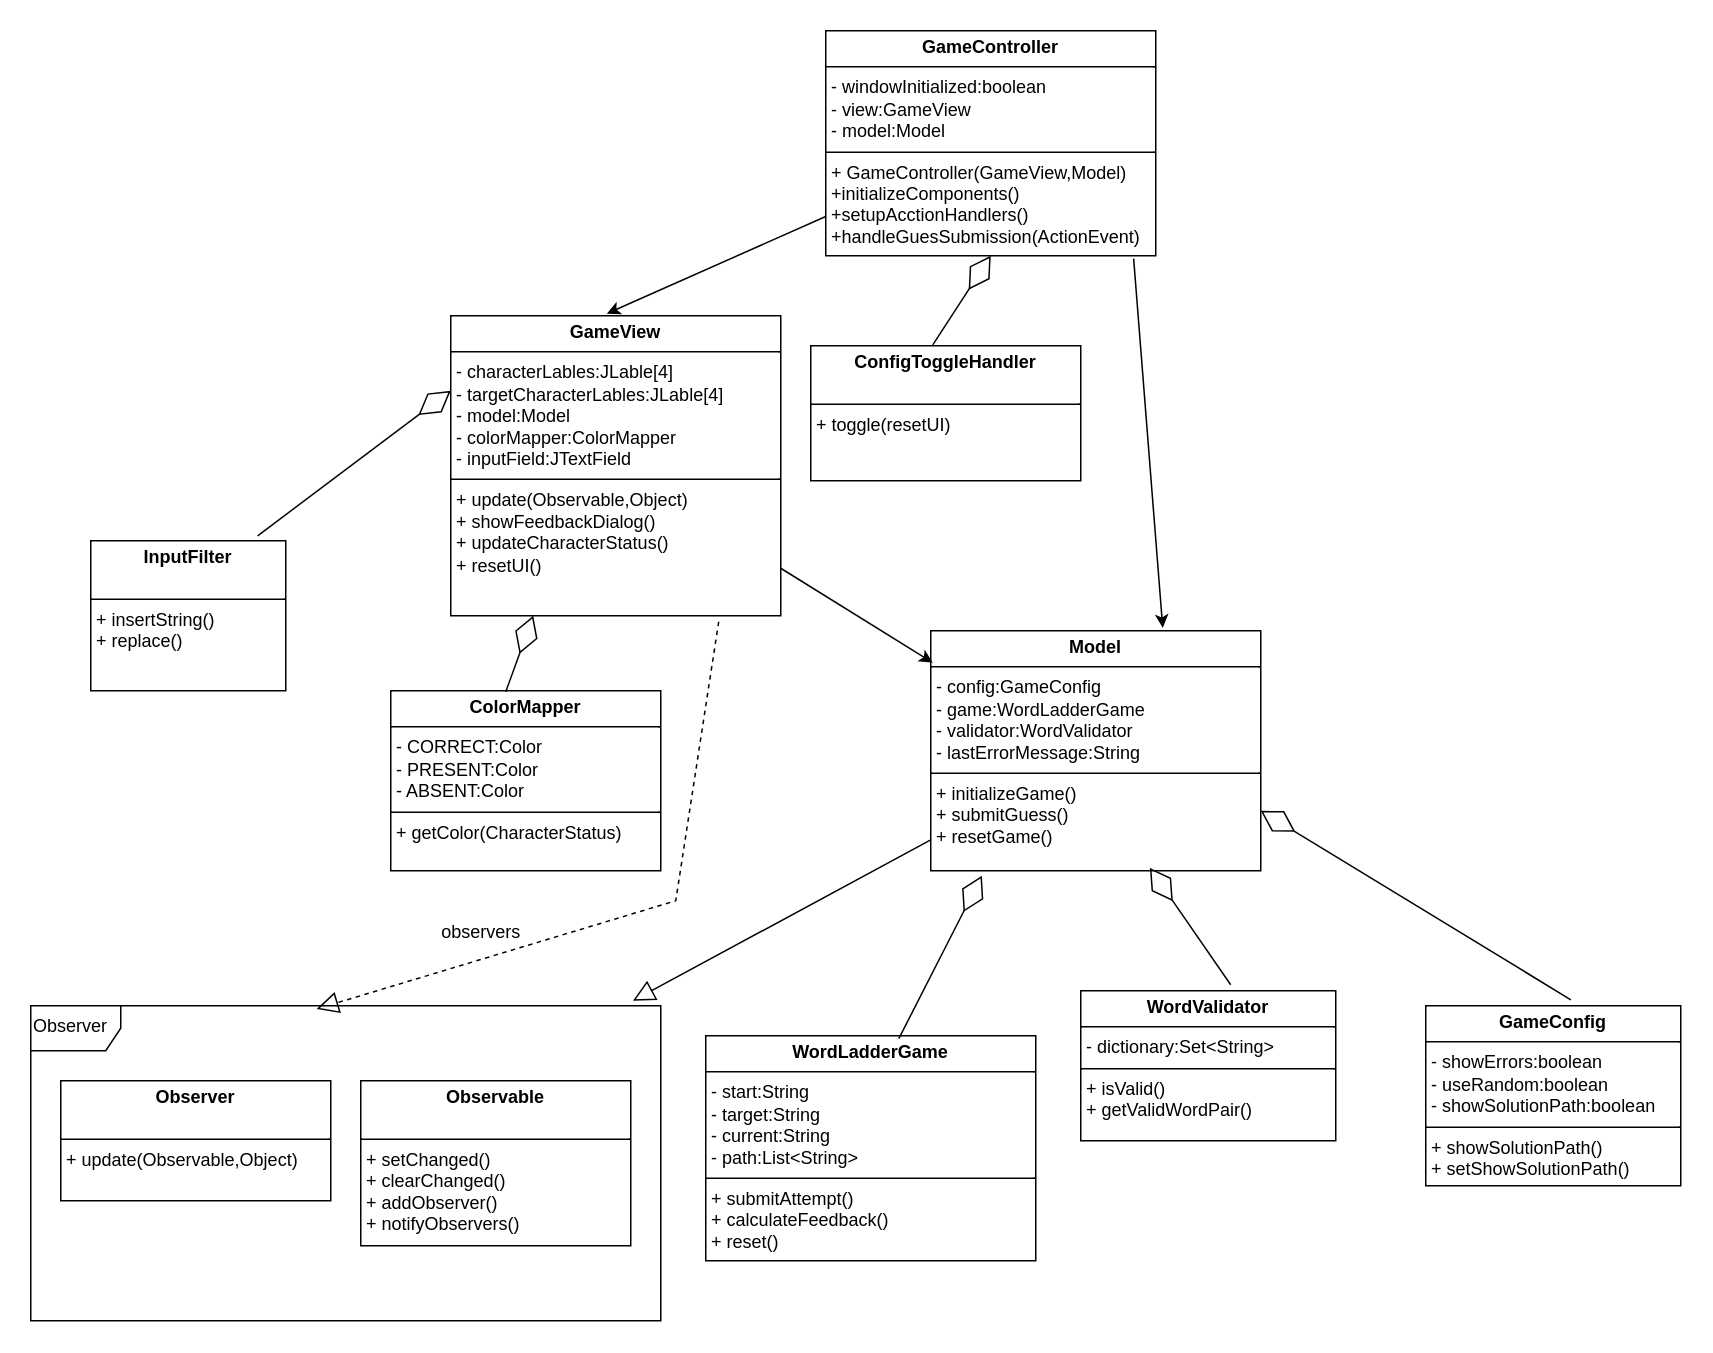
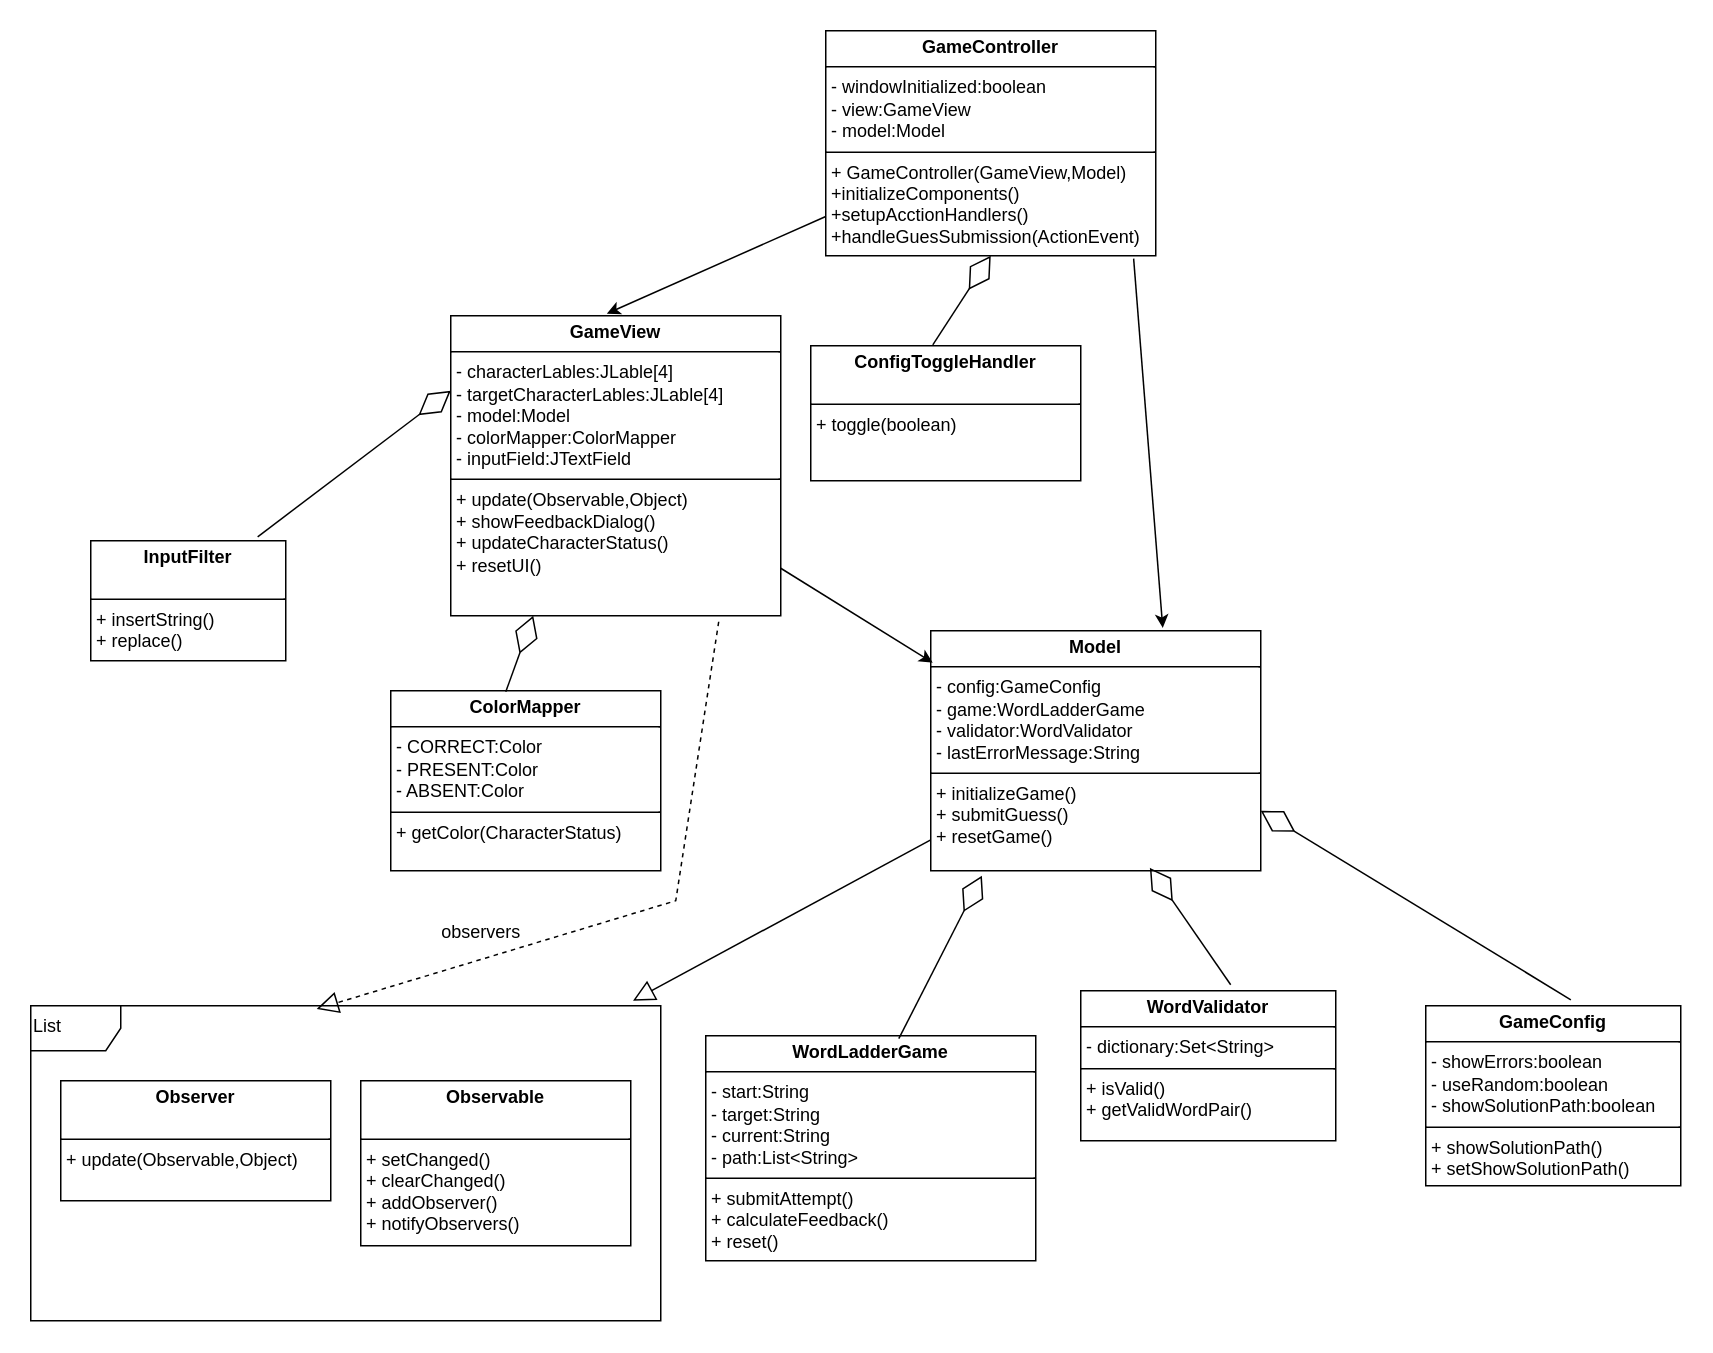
(899, 367) -> (899, 367)
(188, 616) -> (188, 601)
(74, 1027) -> (52, 1027)
